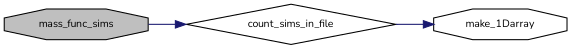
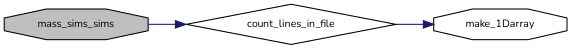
(76, 24) -> (76, 24)
(291, 24) -> (291, 24)
